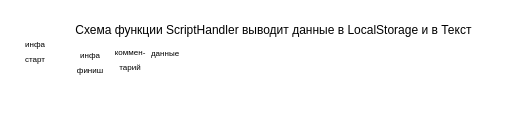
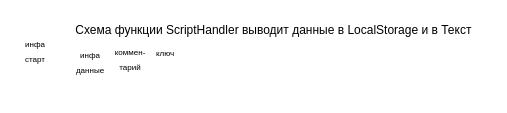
(166, 53) -> (166, 53)
(91, 62) -> (91, 62)
